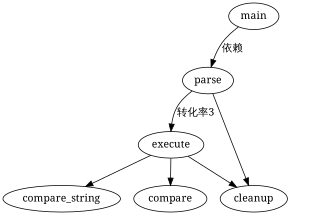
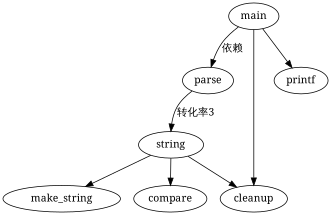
none -> (301, 81)
(229, 136) -> (254, 104)
(171, 145) -> (171, 145)
(62, 199) -> (62, 199)
